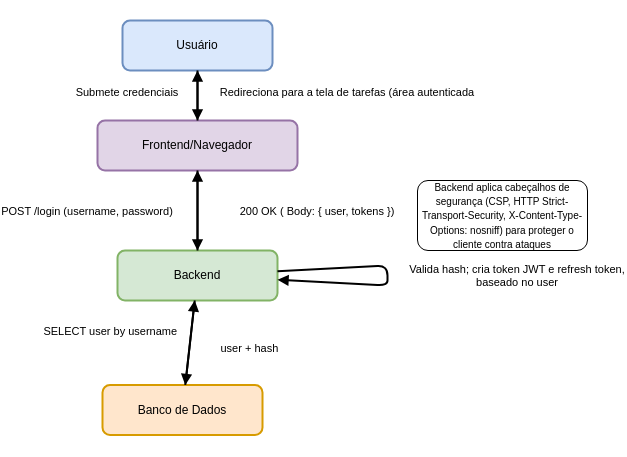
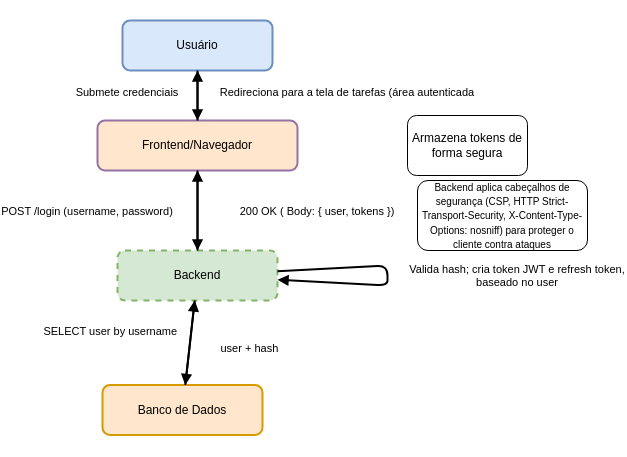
(198, 146) -> (198, 146)
none -> (468, 146)
(198, 276) -> (198, 276)
